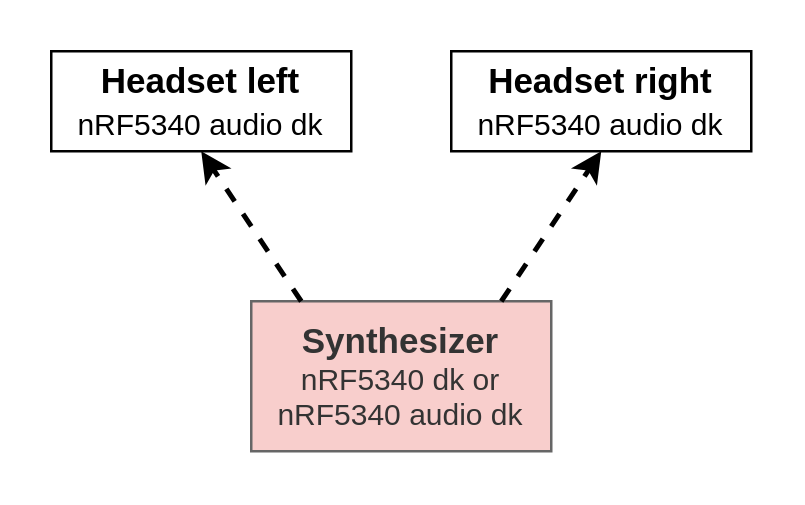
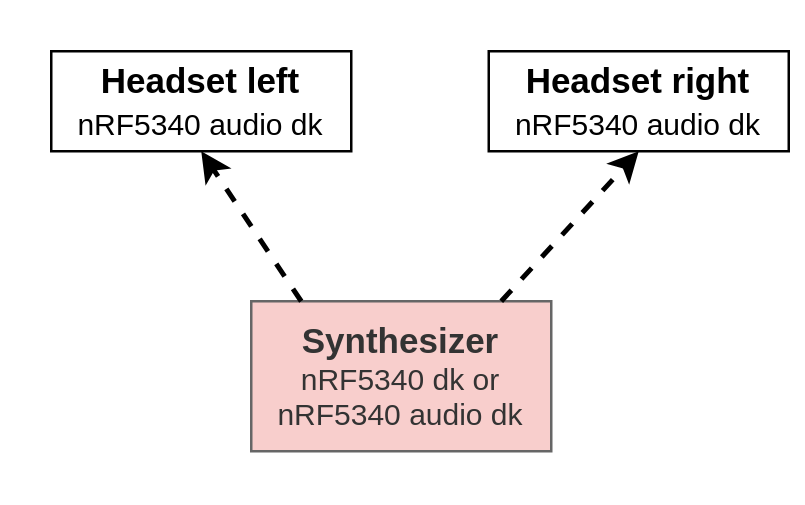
(601, 101) -> (639, 101)
